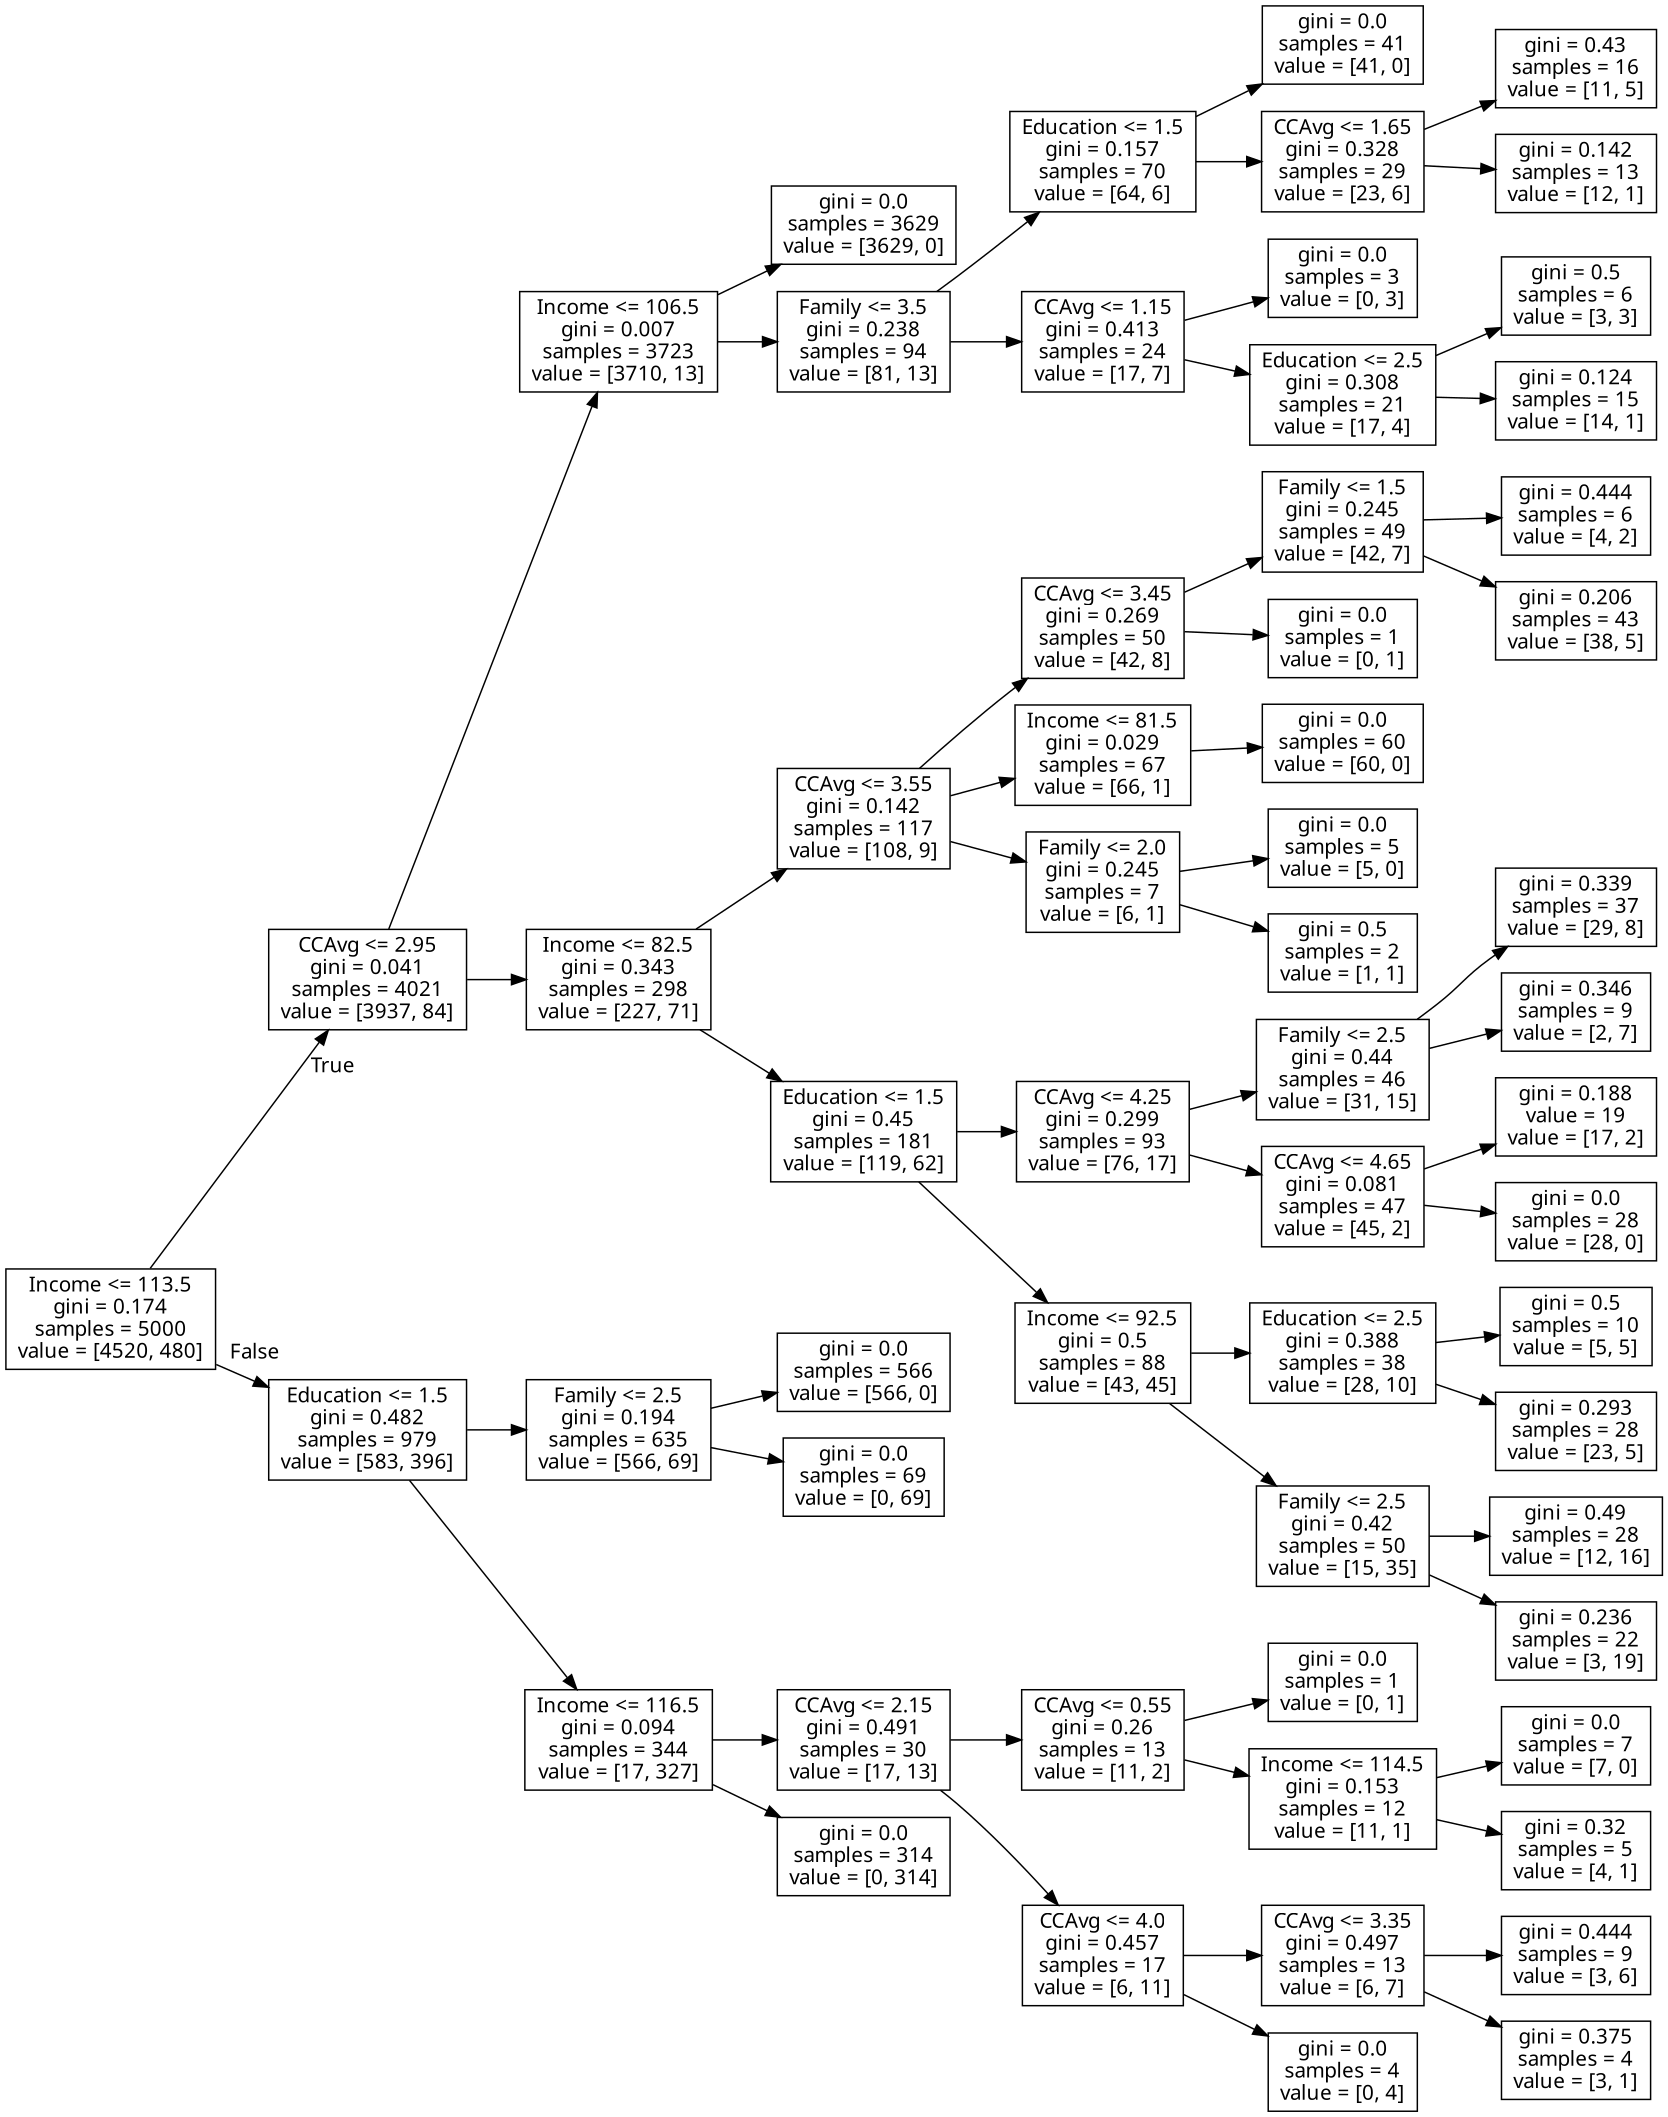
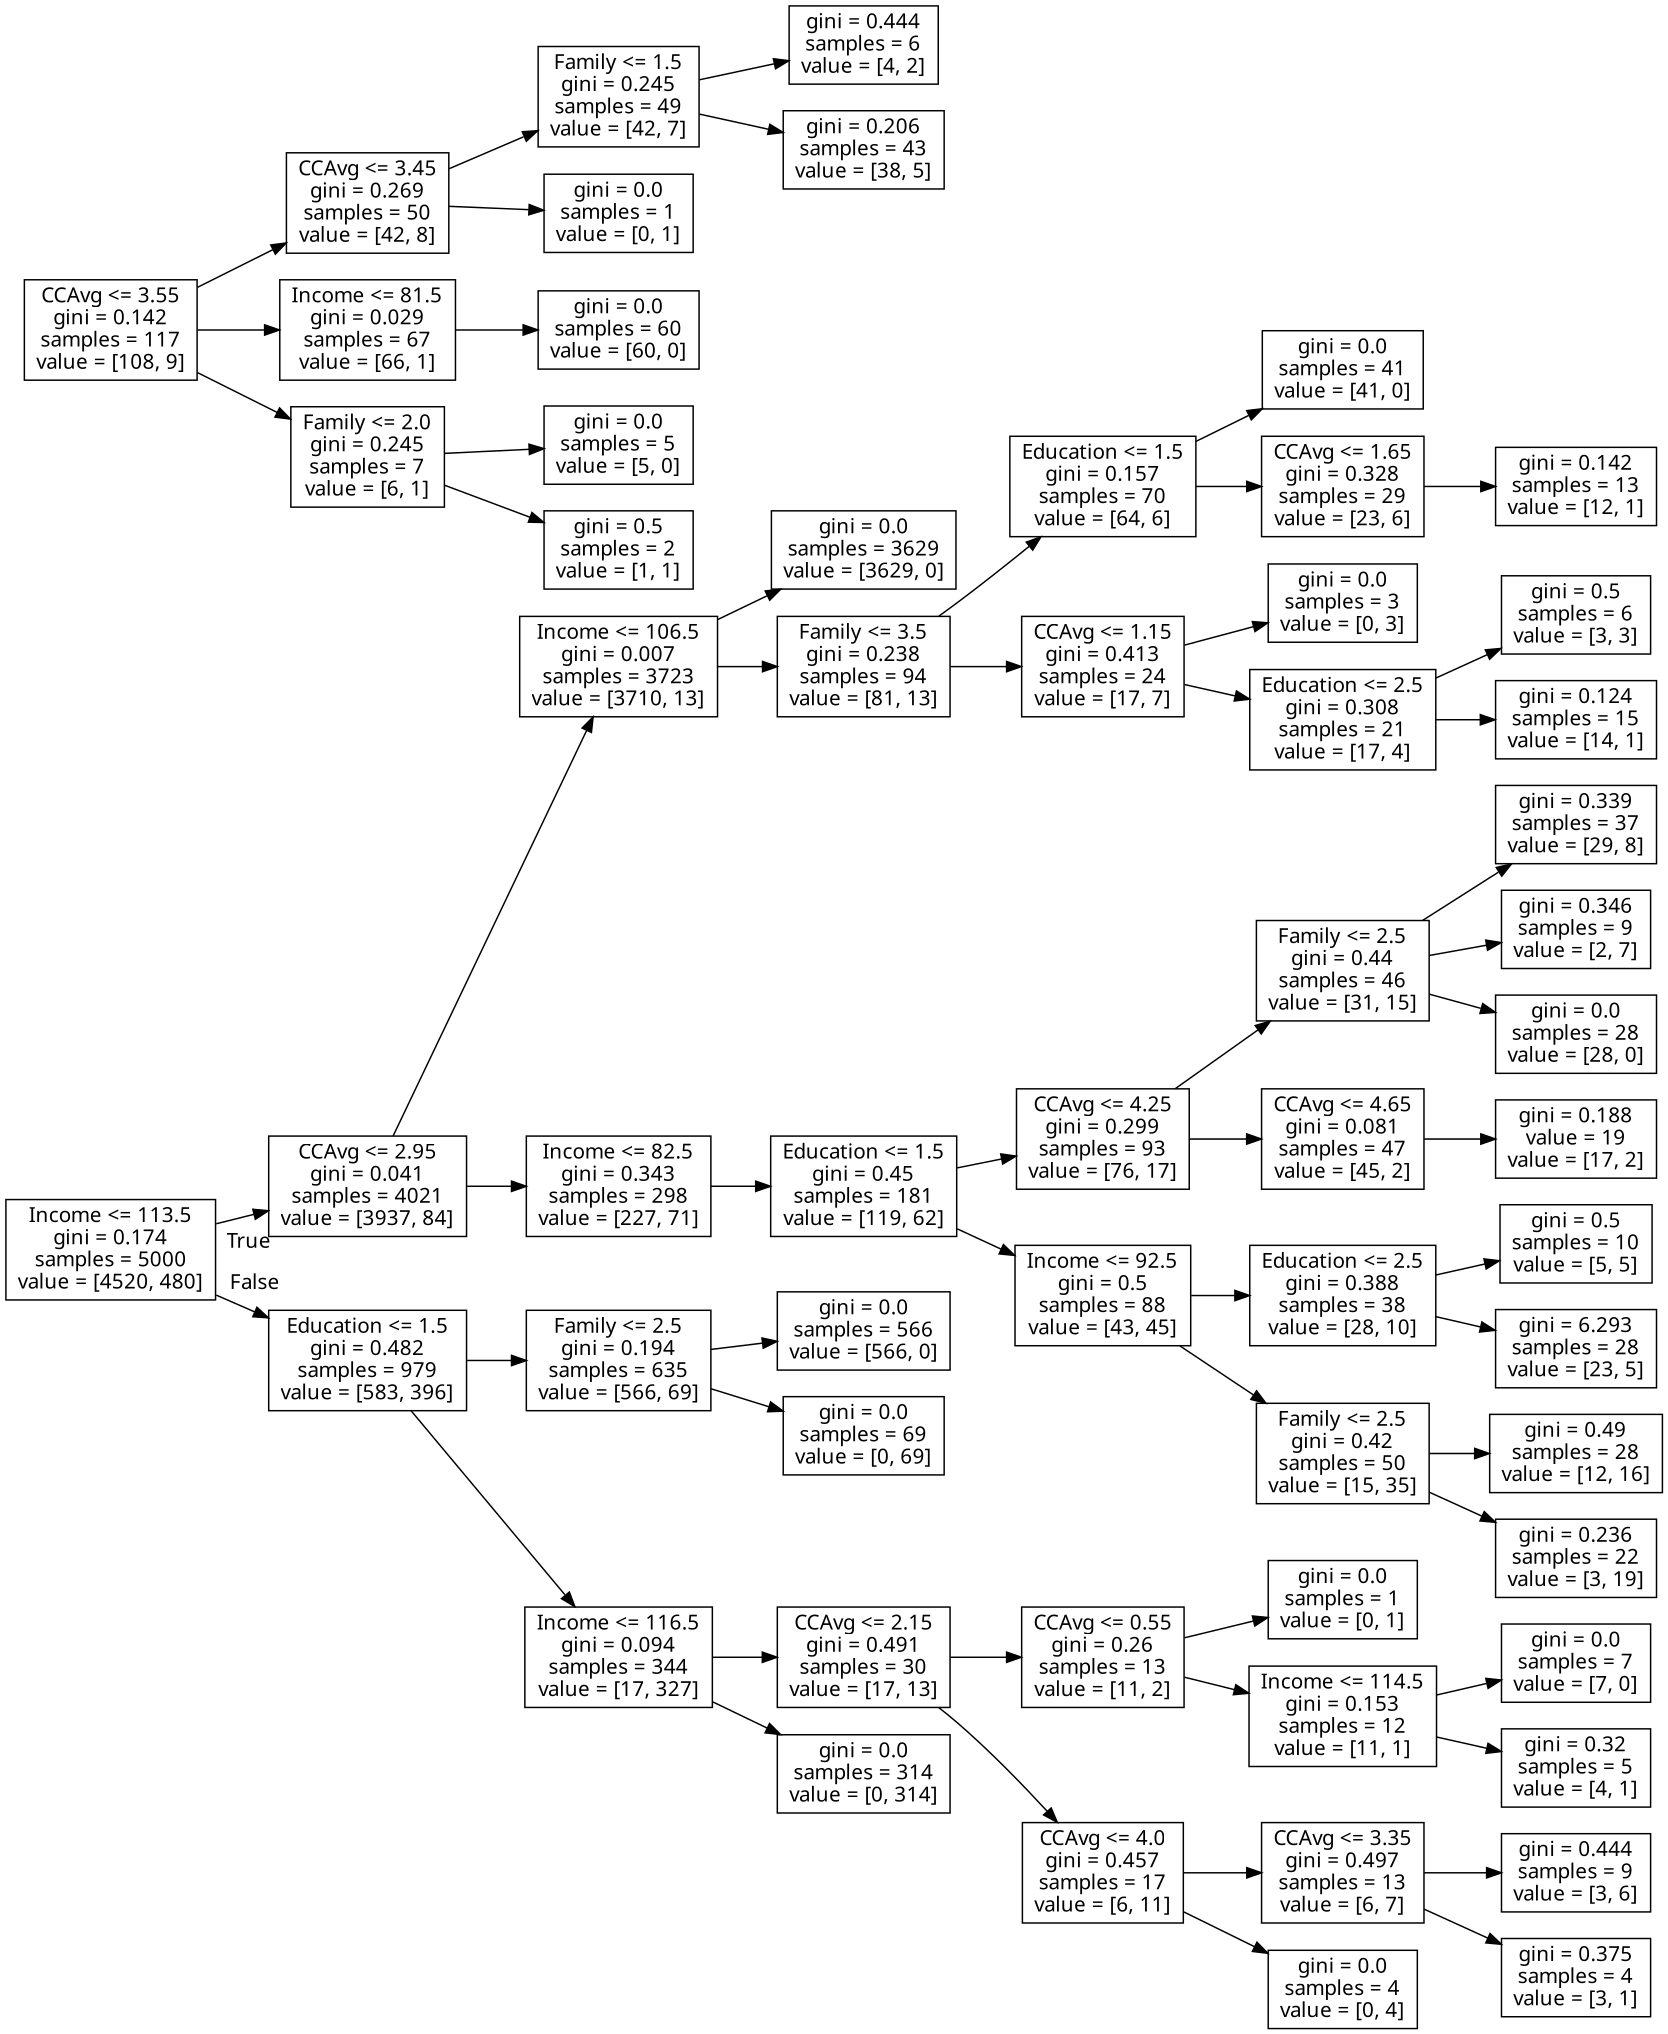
(1576, 69) -> none
(735, 903) -> none
(1452, 1208) -> (1455, 1001)
(1576, 1431) -> (1576, 1349)
